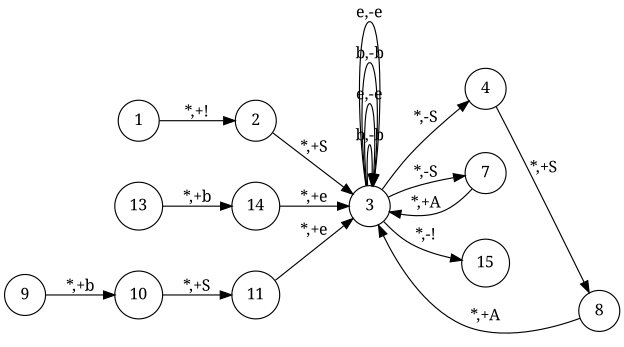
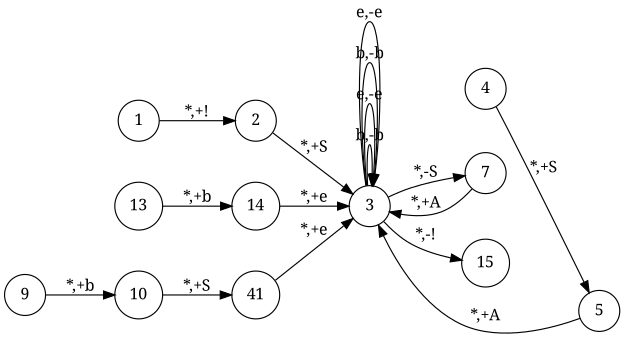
(418, 146) -> none
(256, 295) -> (256, 295)
(599, 311) -> (599, 311)
